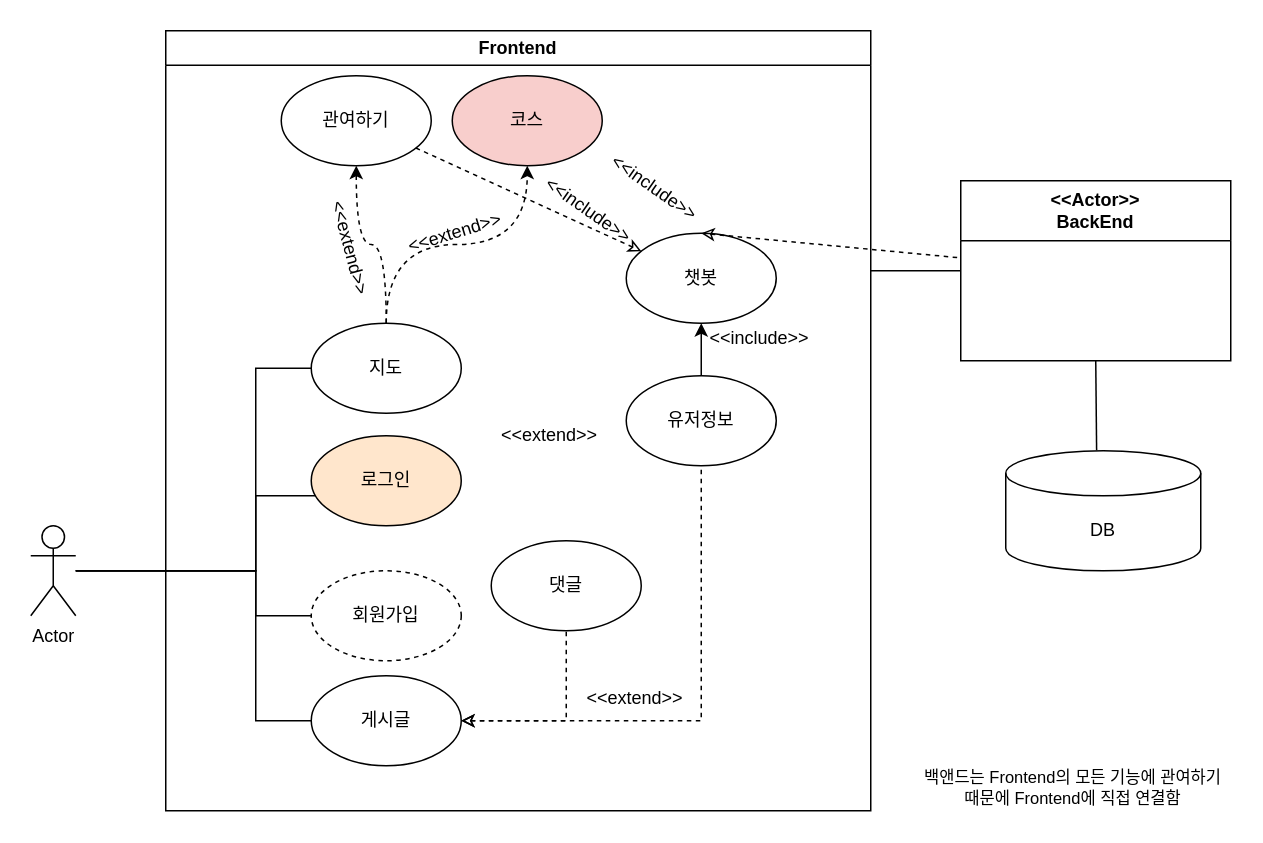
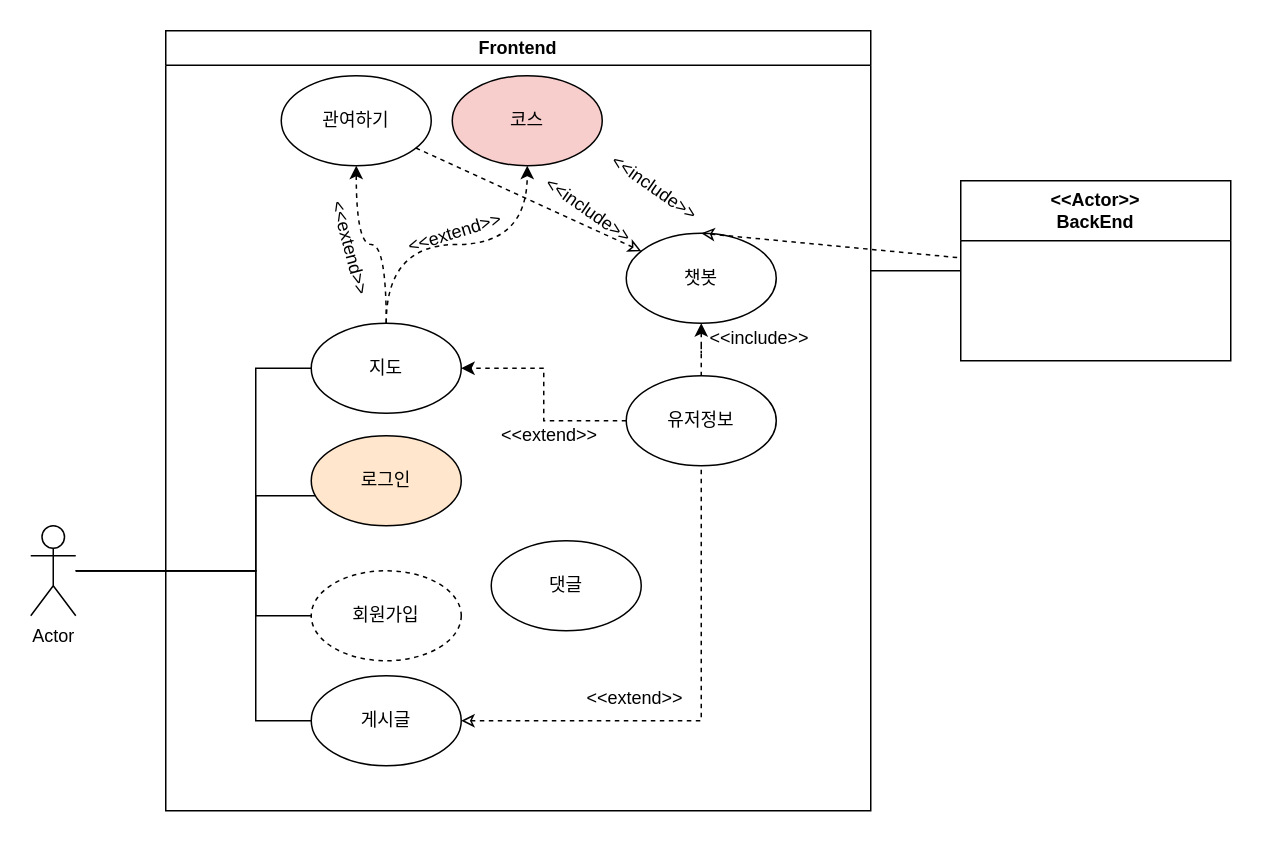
(701, 347) -> (701, 347)
none -> (544, 400)
(1096, 407) -> none
(1103, 511) -> none
(566, 675) -> none
(1073, 788) -> none
